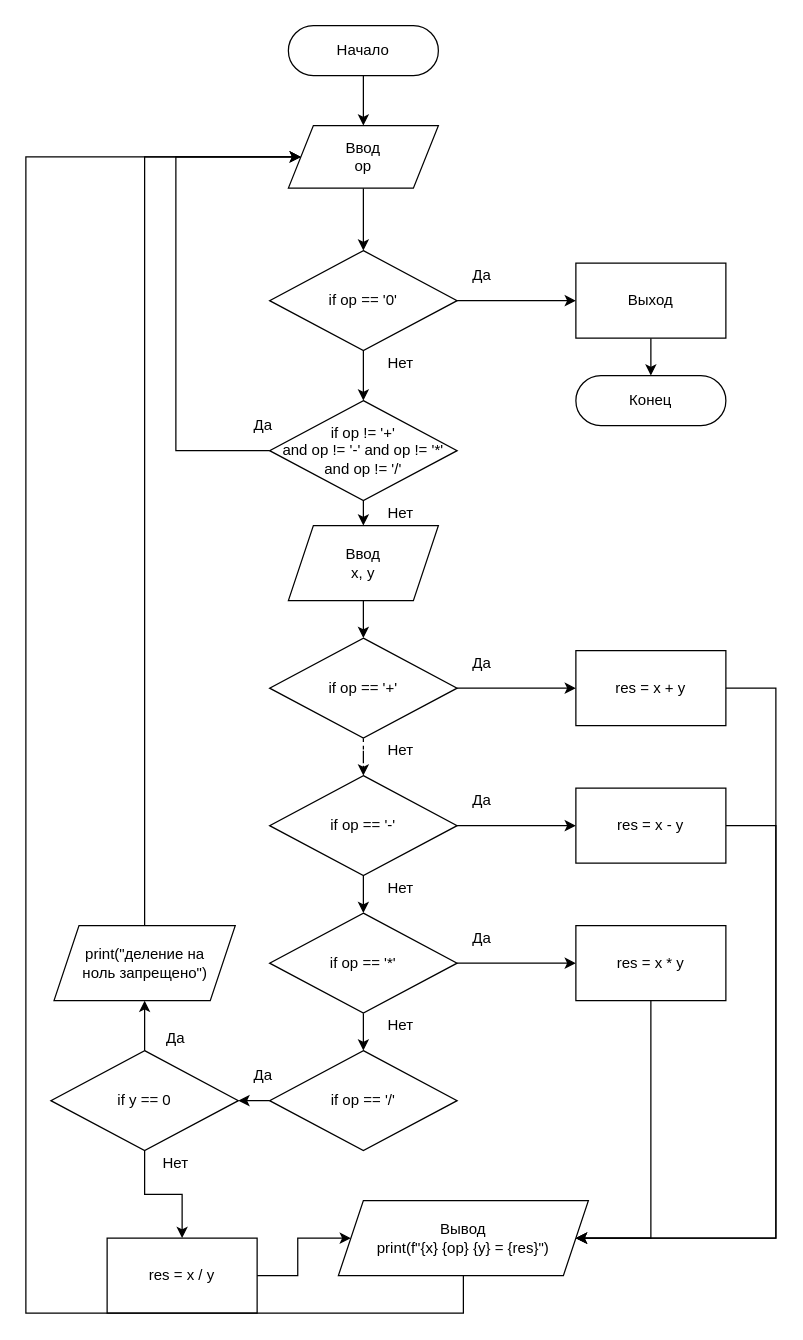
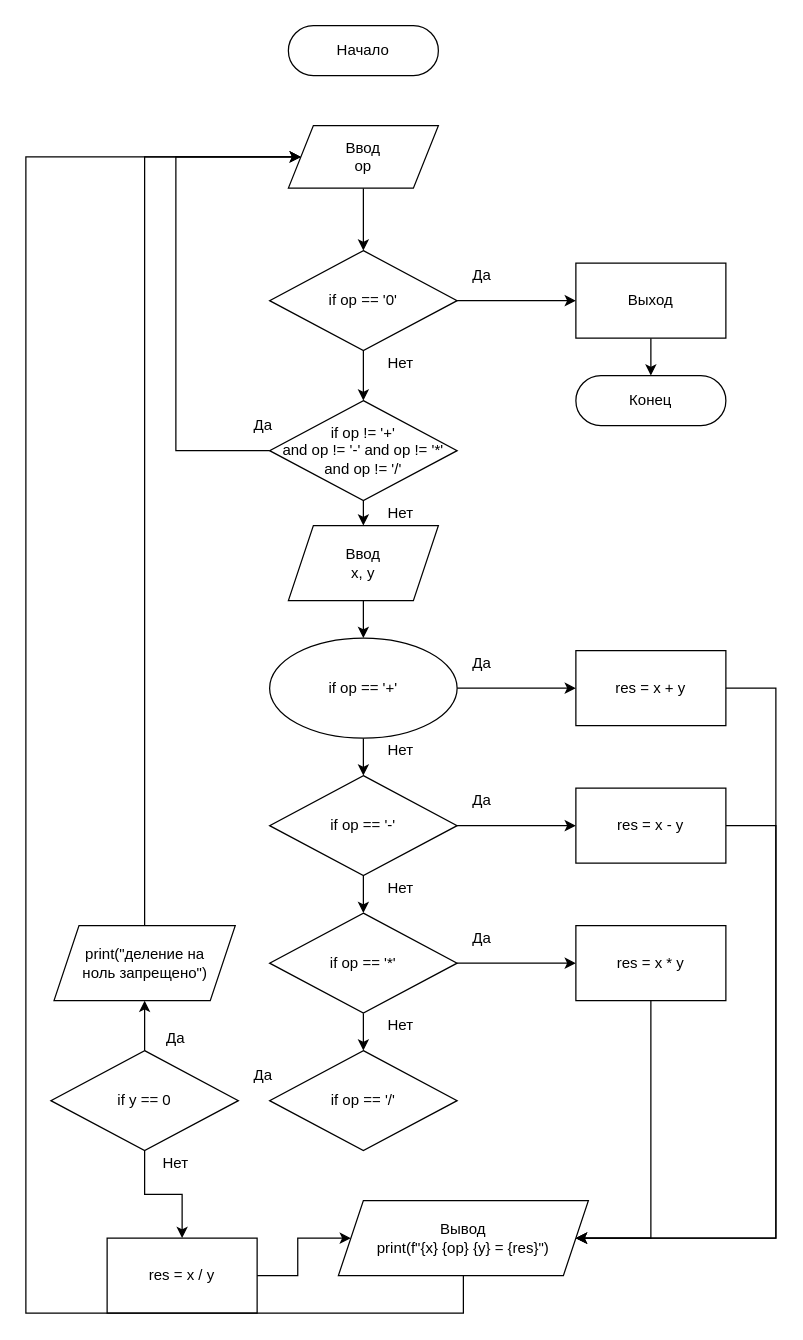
(363, 97) -> none
(363, 688) -> (363, 688)
(363, 745) -> (363, 745)
(250, 1101) -> none
